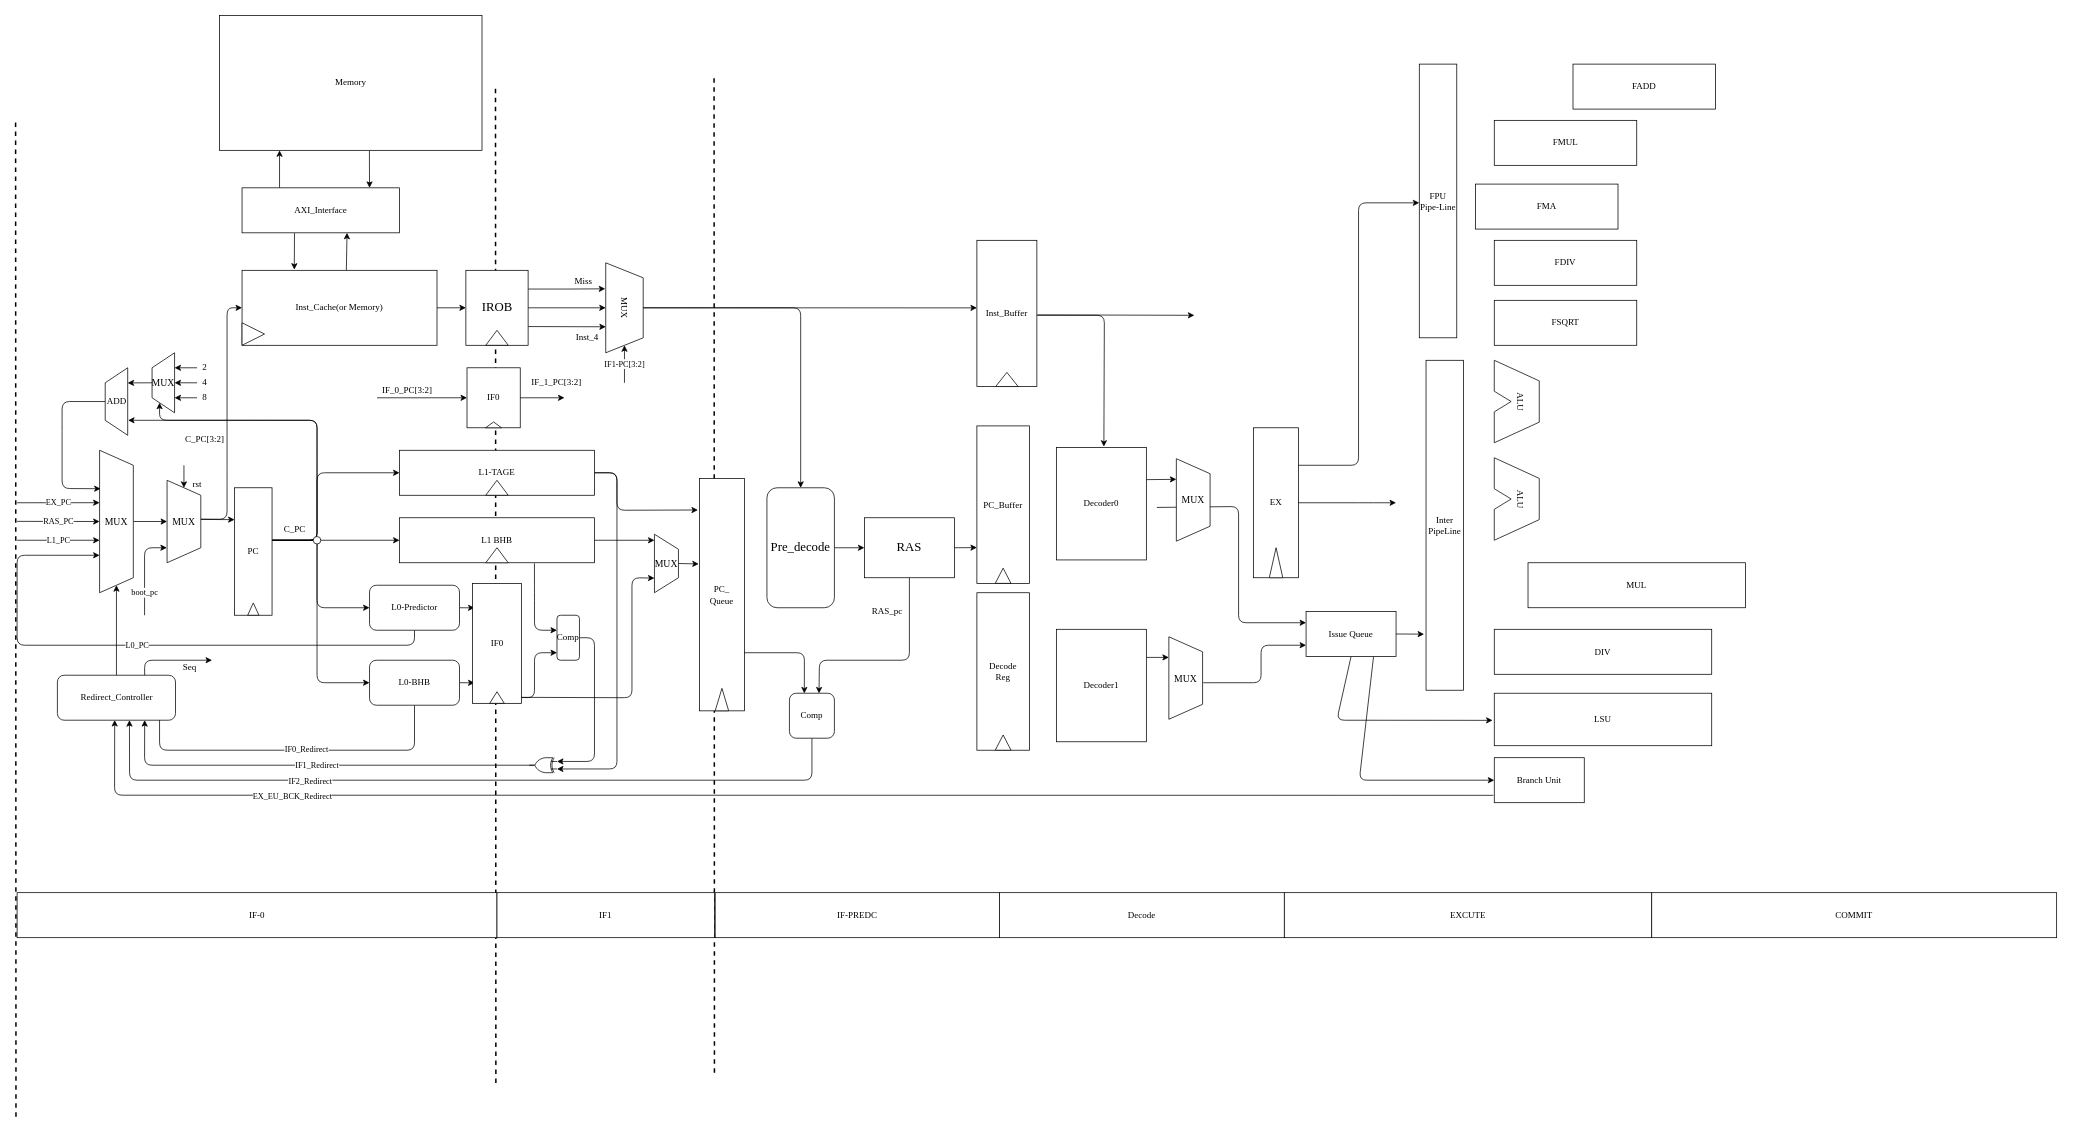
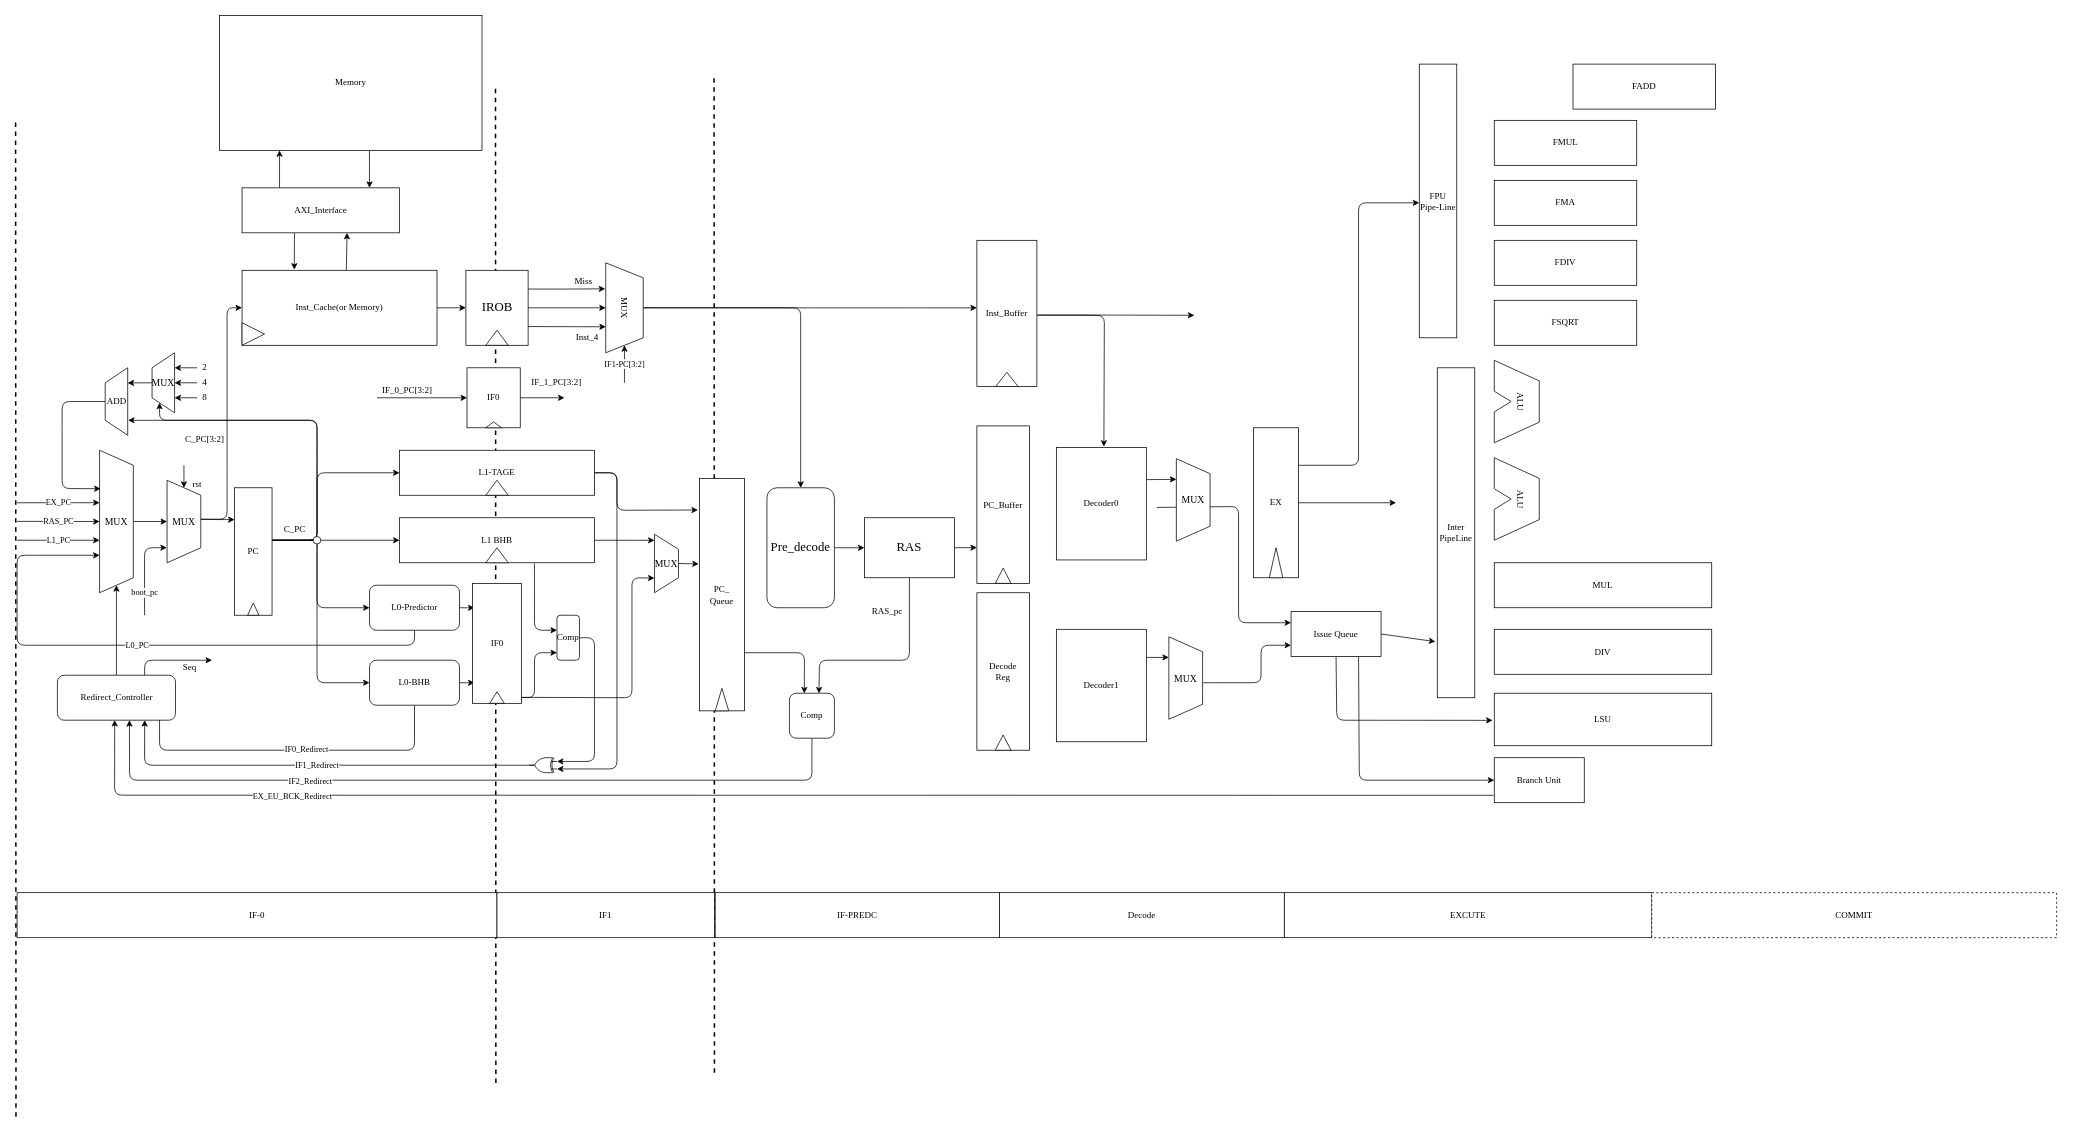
(1547, 207) -> (1566, 203)
(1445, 525) -> (1456, 533)
(1637, 585) -> (1603, 585)
(1351, 634) -> (1336, 634)
(1854, 915) -> (1854, 915)
